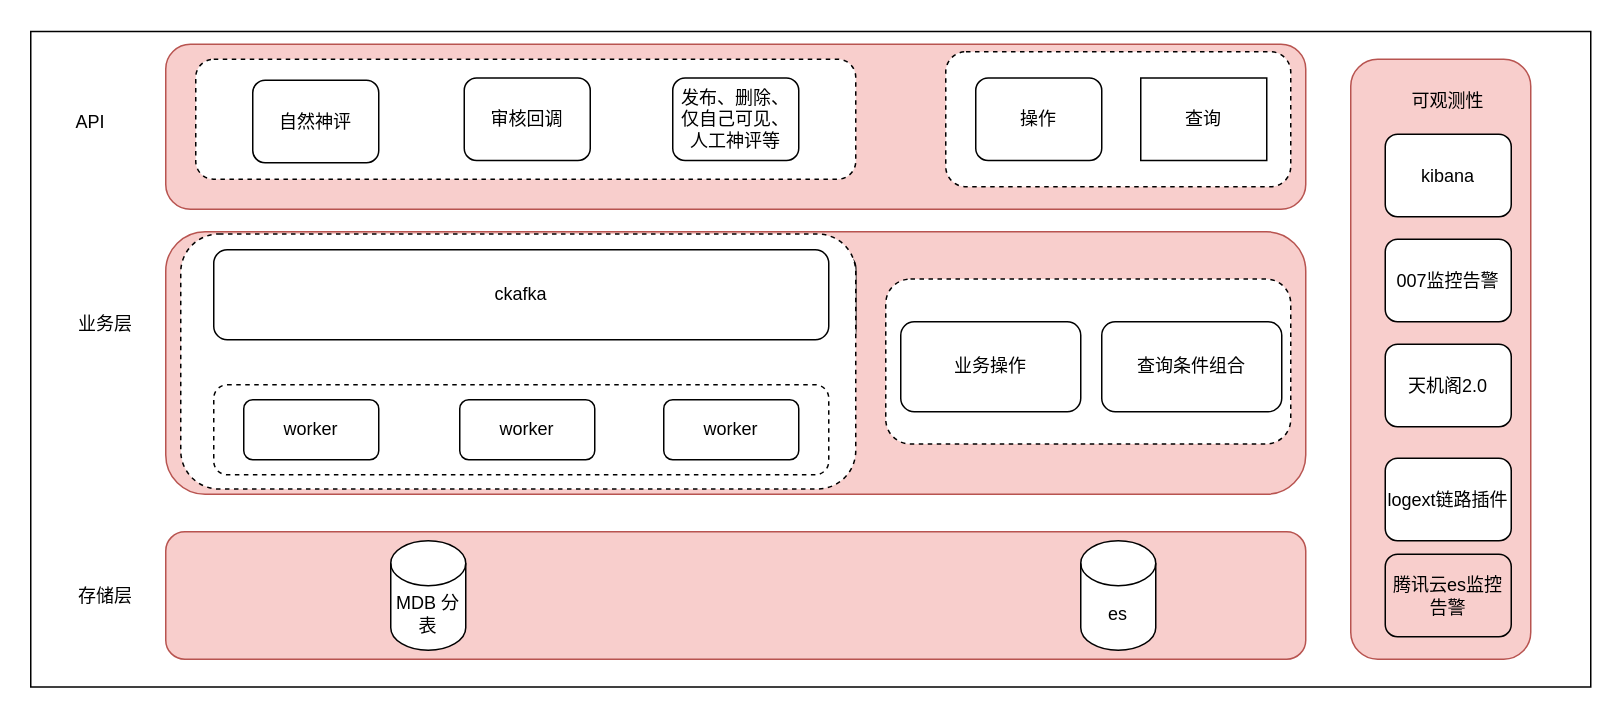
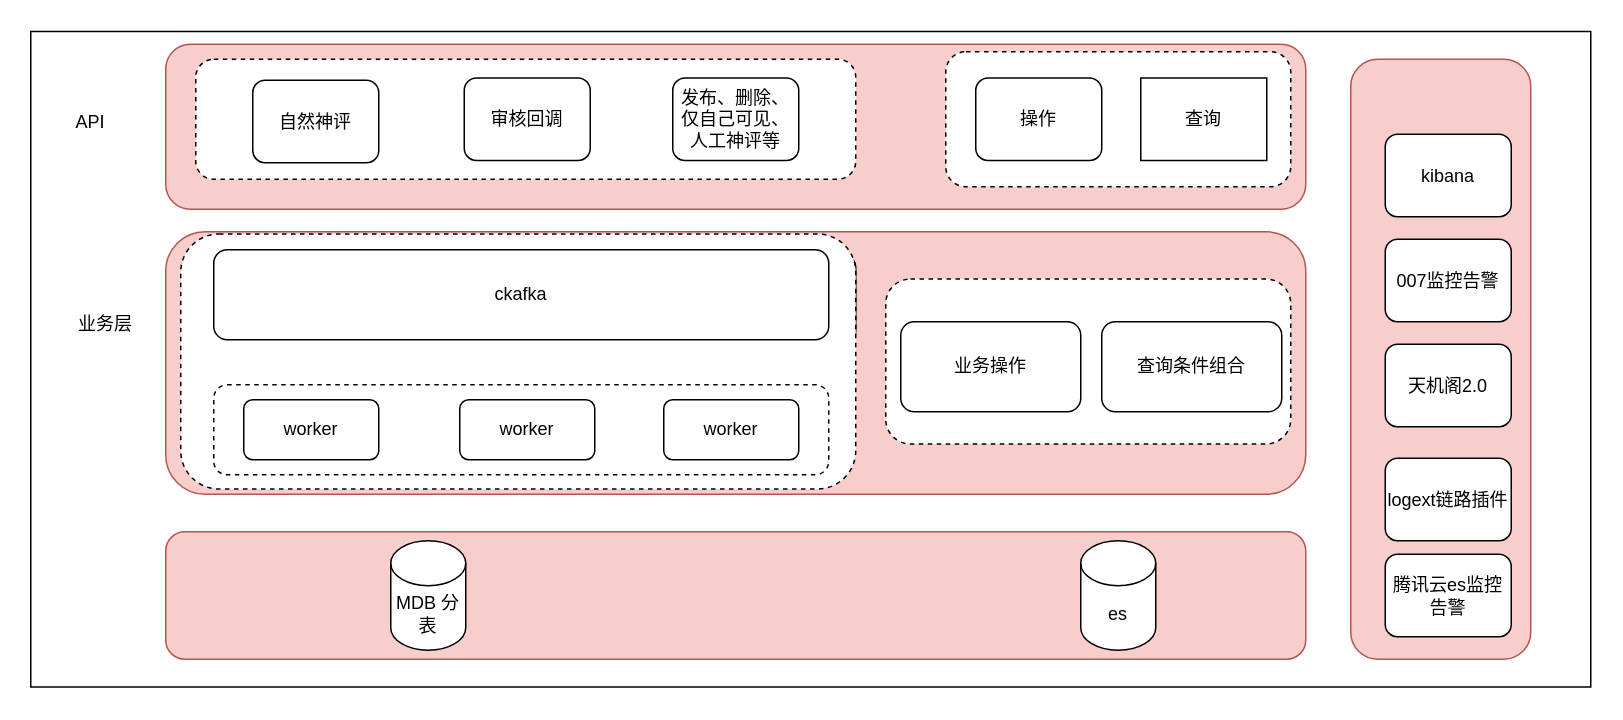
(1448, 101) -> none
(106, 596) -> none
(1448, 596) -> (1448, 596)
